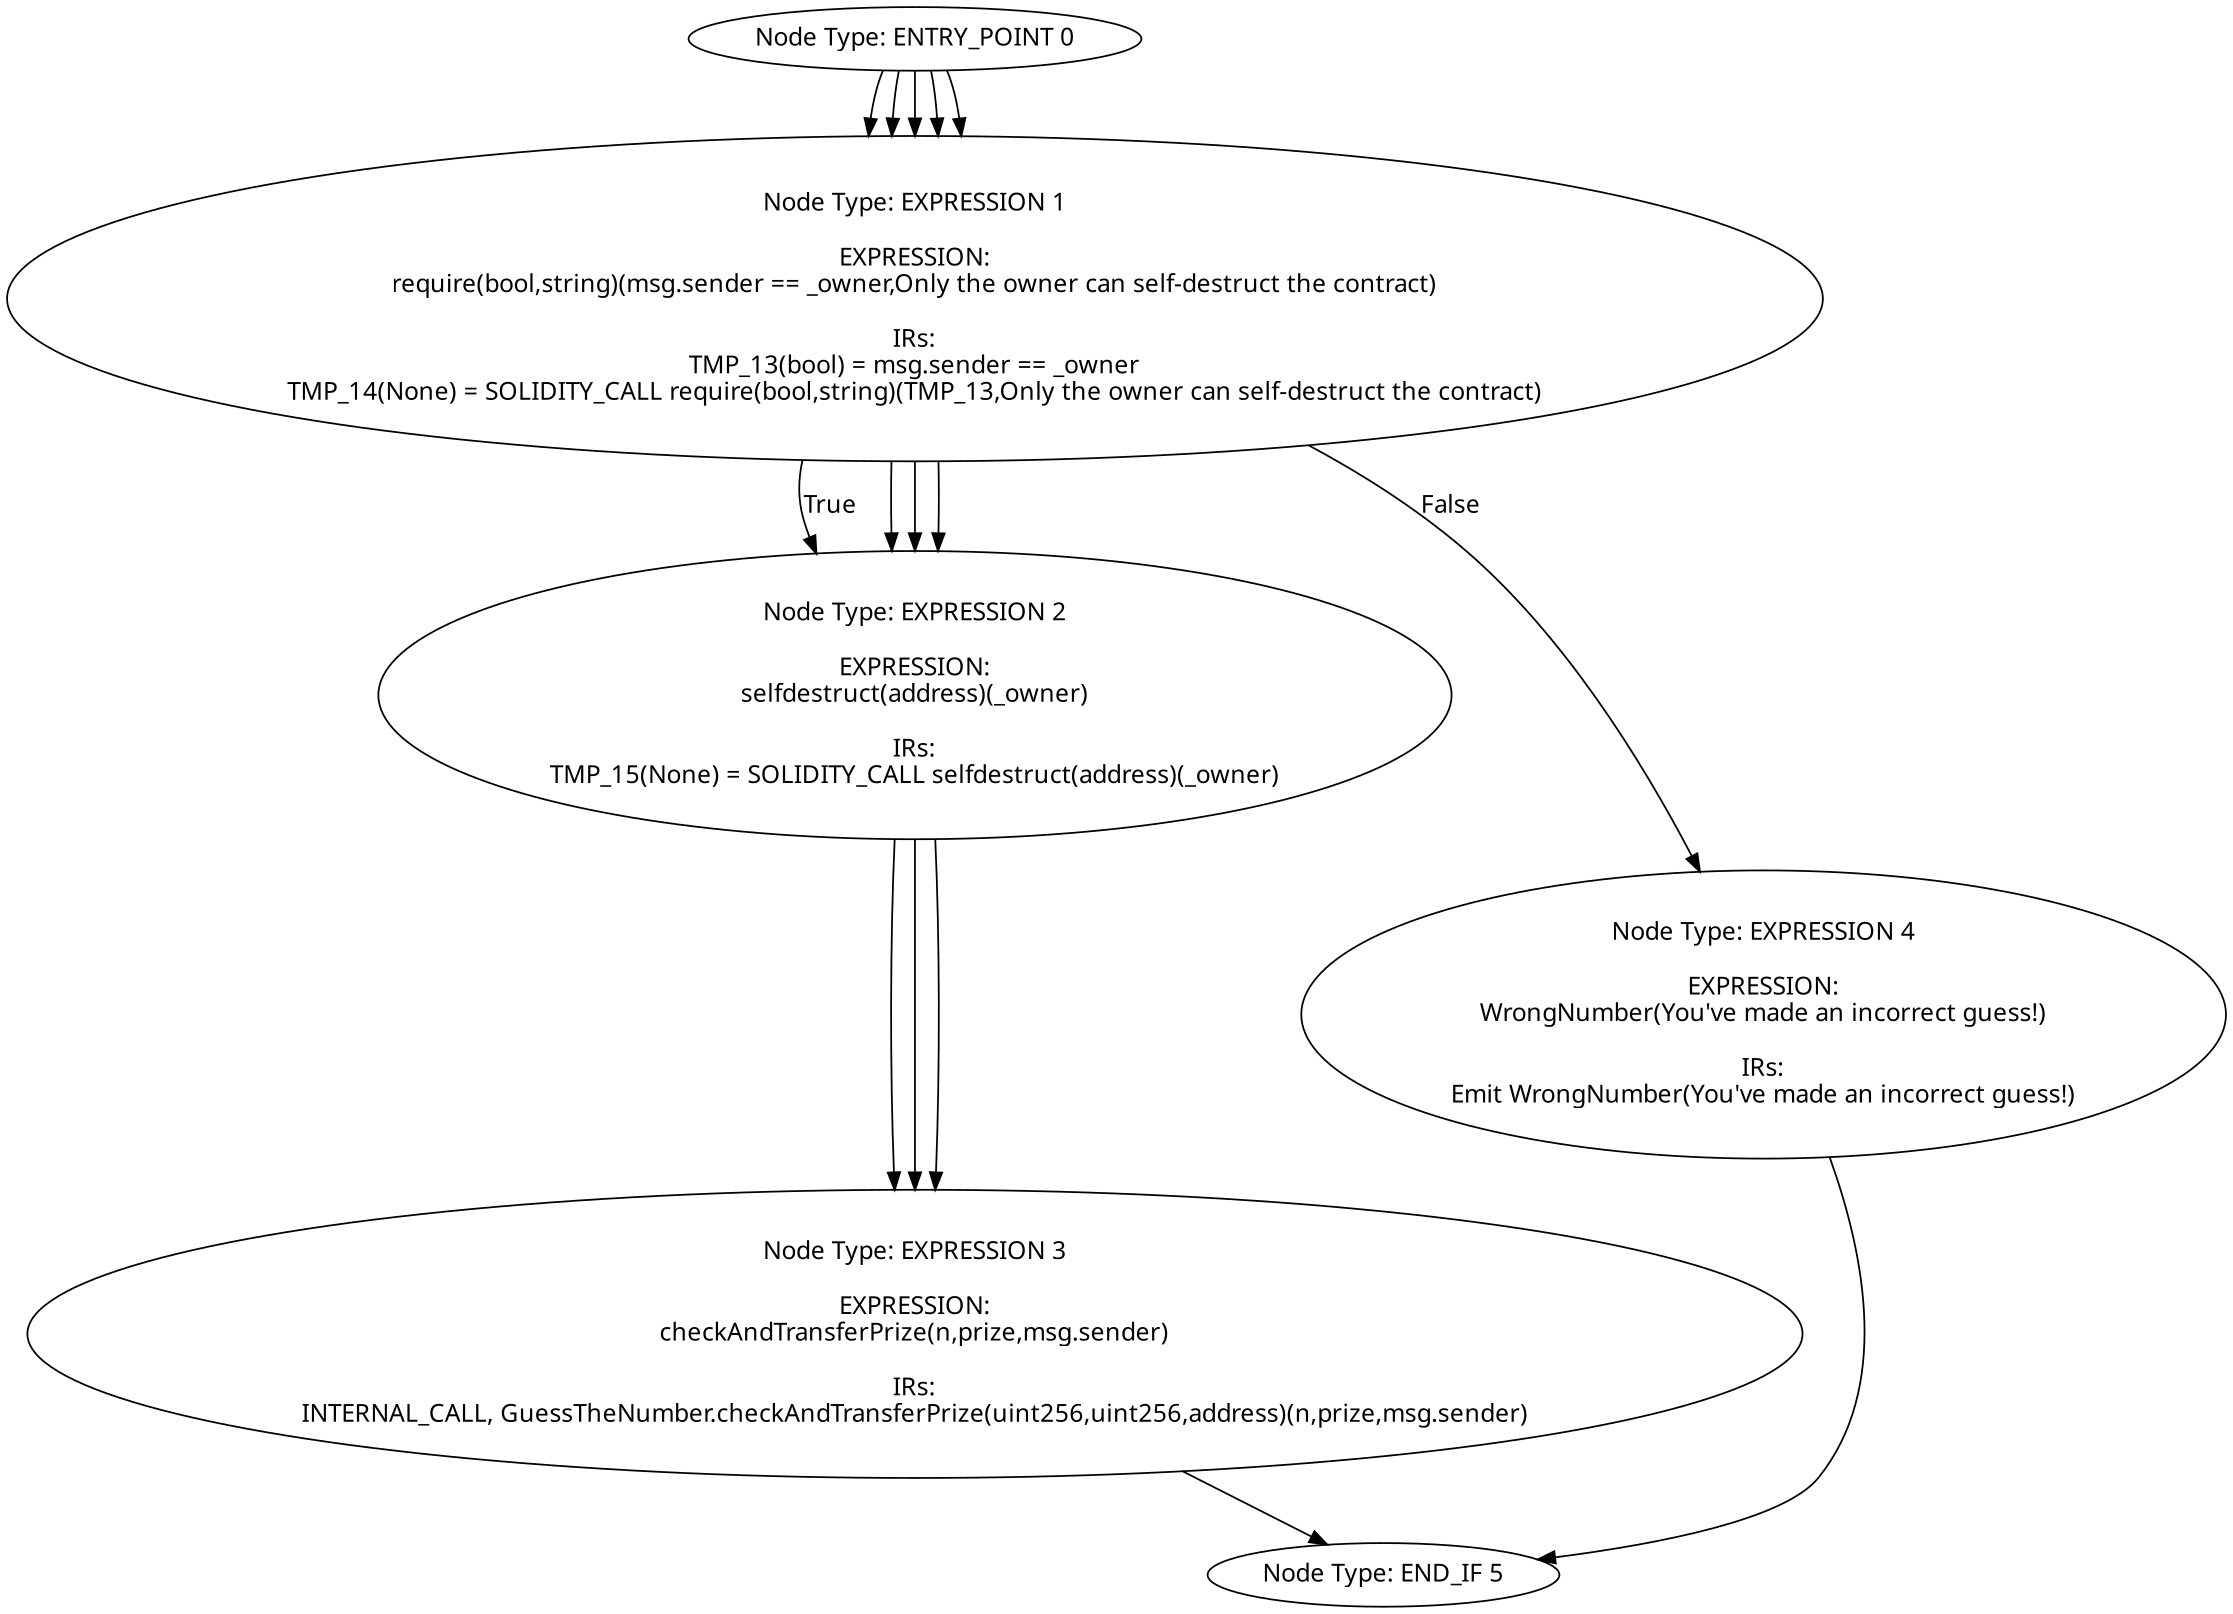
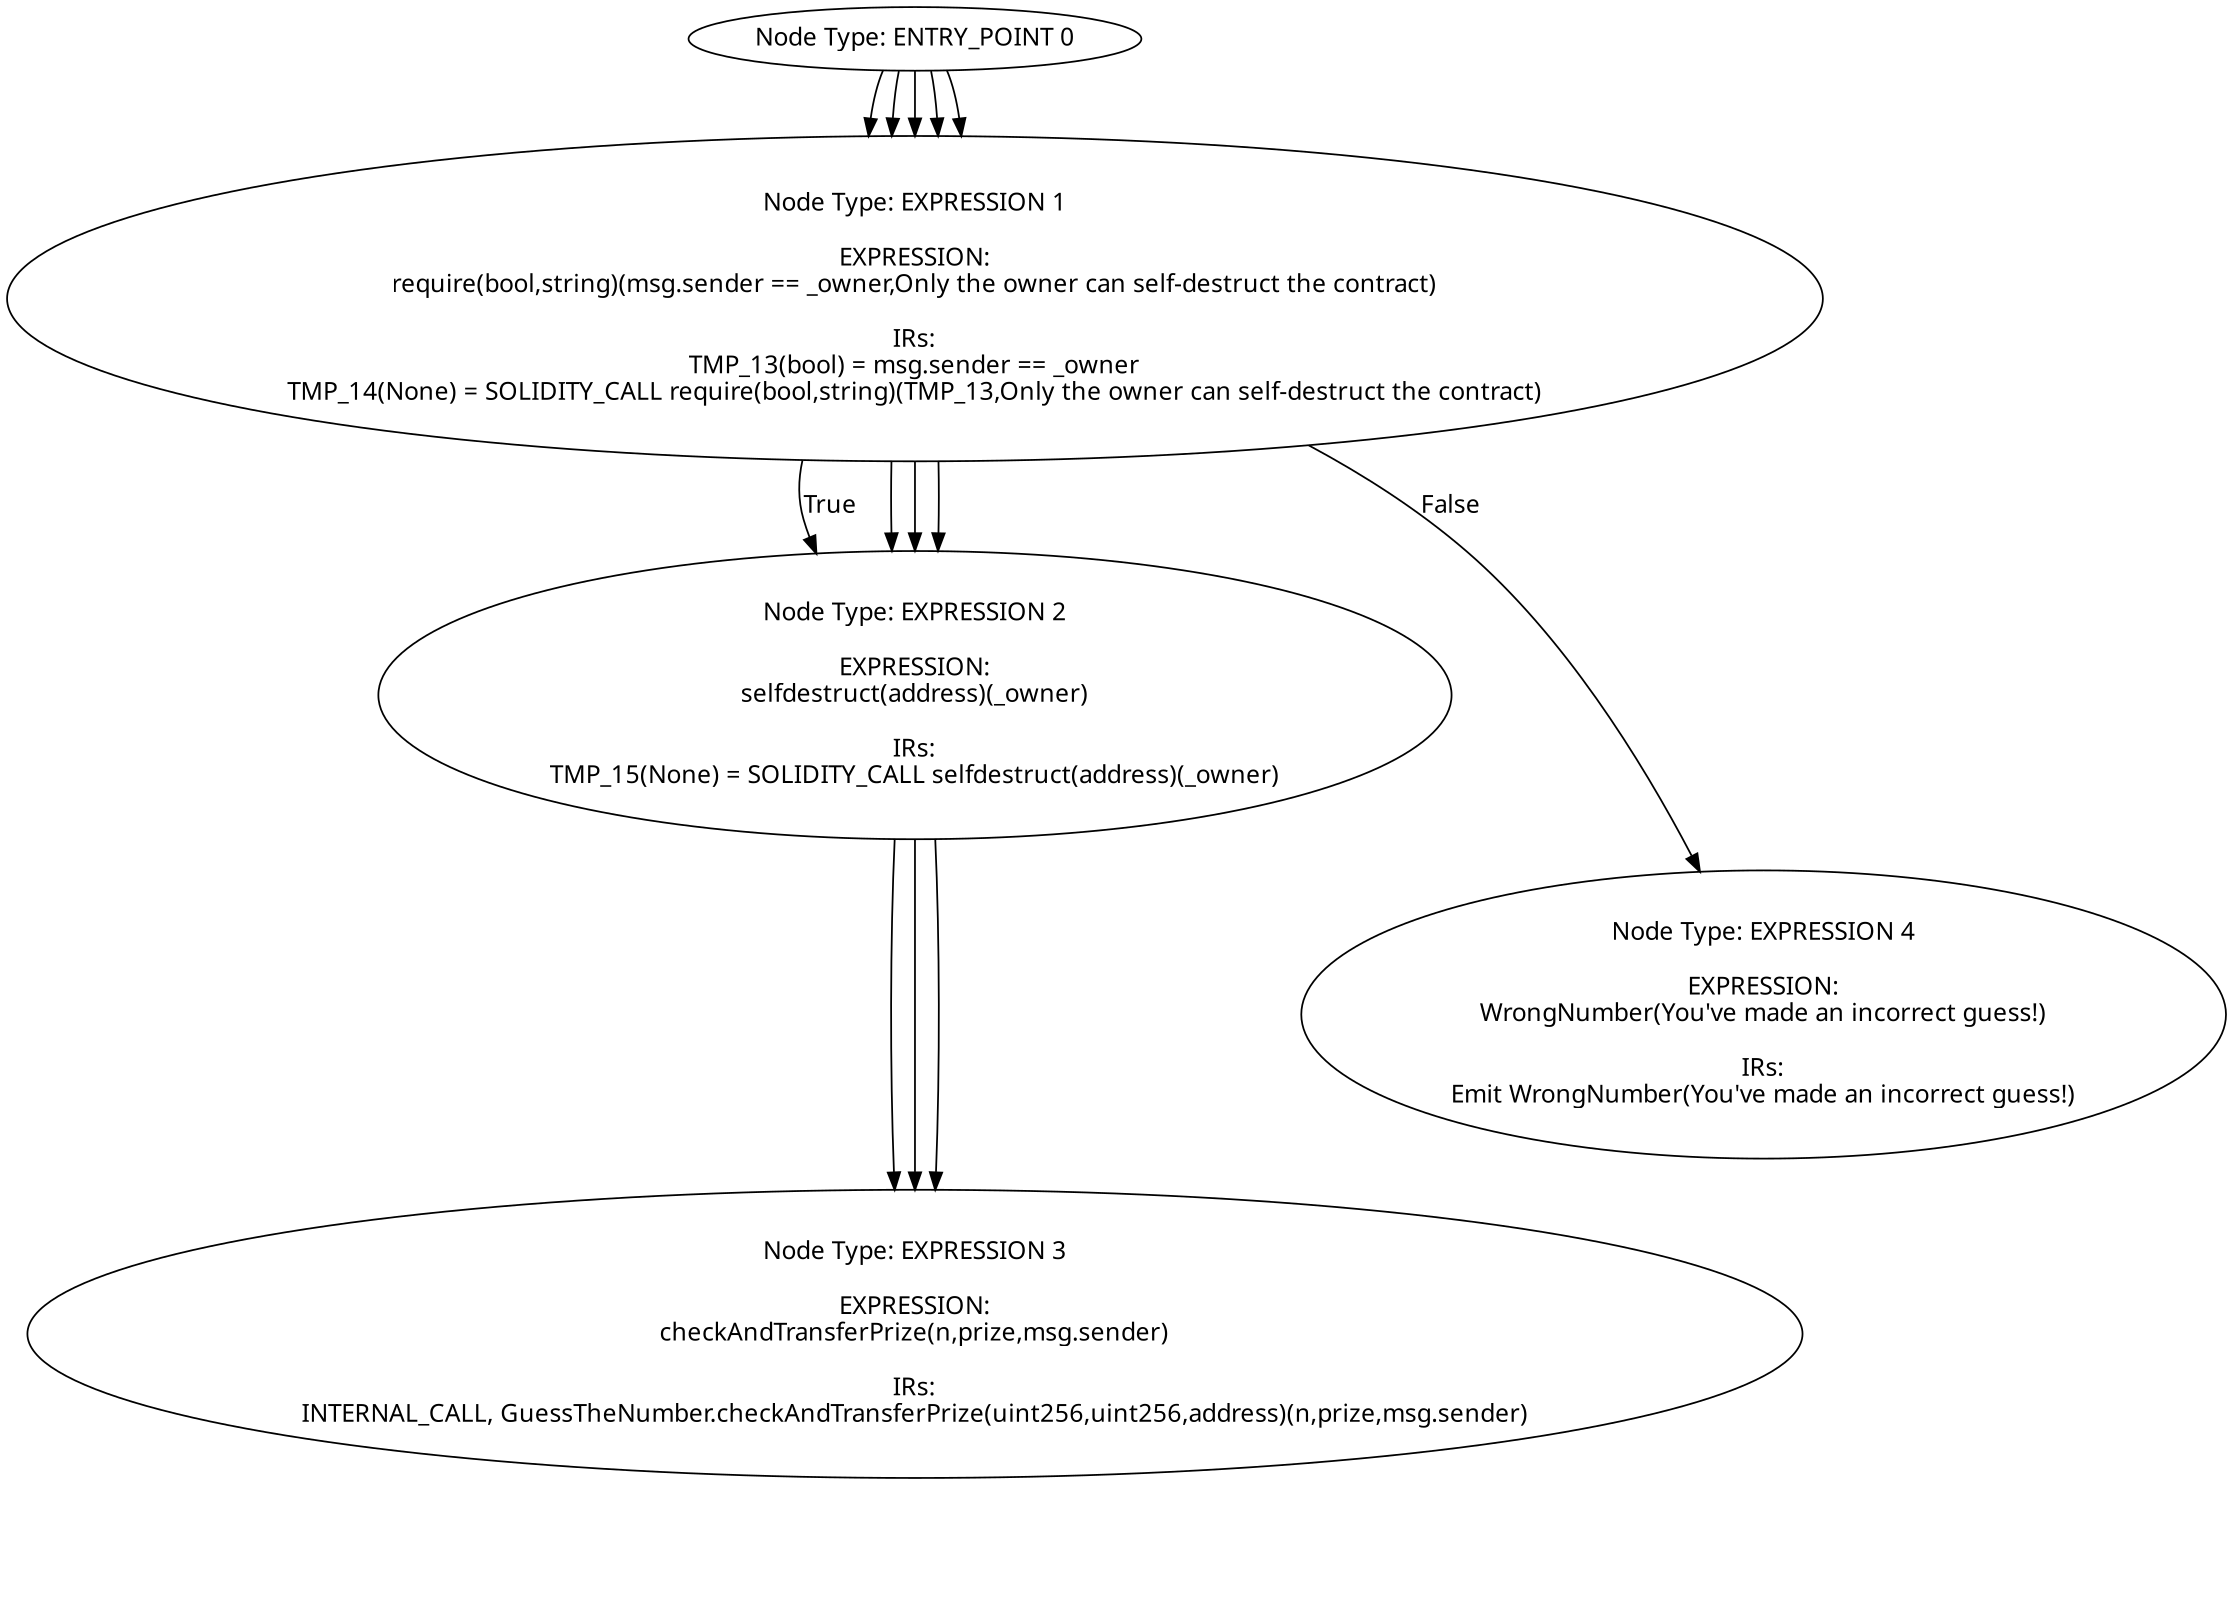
(1384, 1575) -> none
